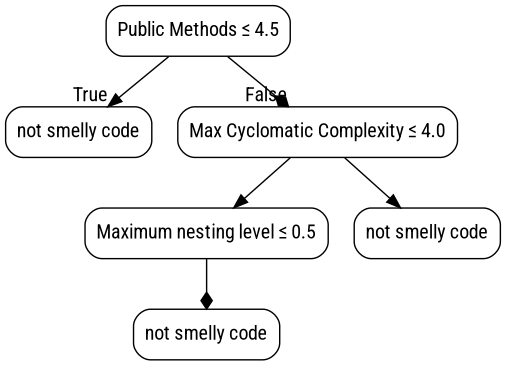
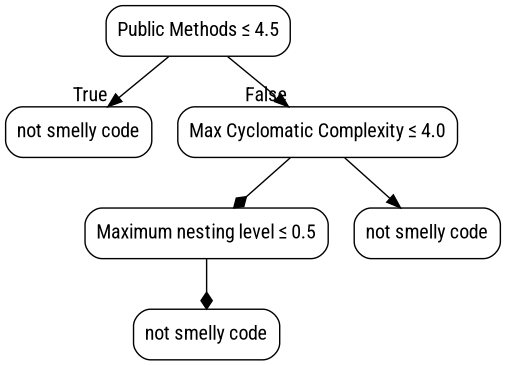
(251, 76) -> (251, 76)
(267, 178) -> (267, 178)
